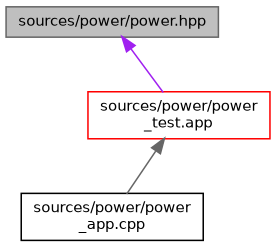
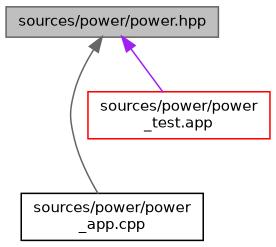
(141, 173) -> (71, 122)
